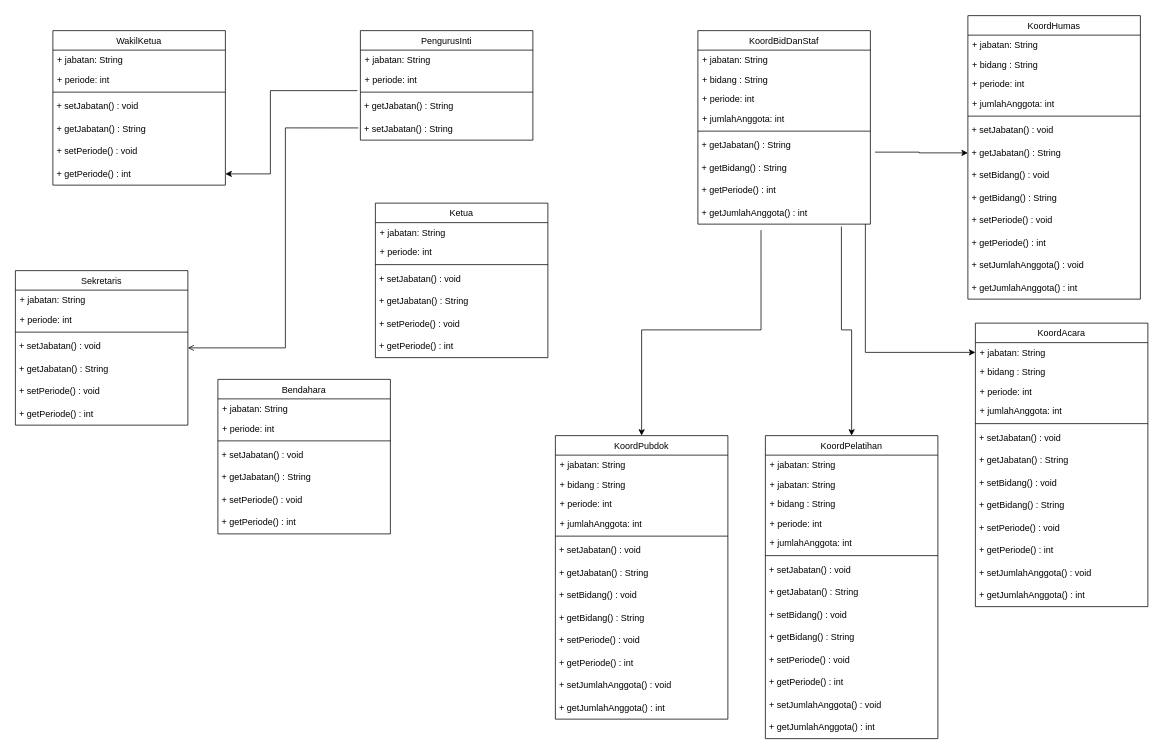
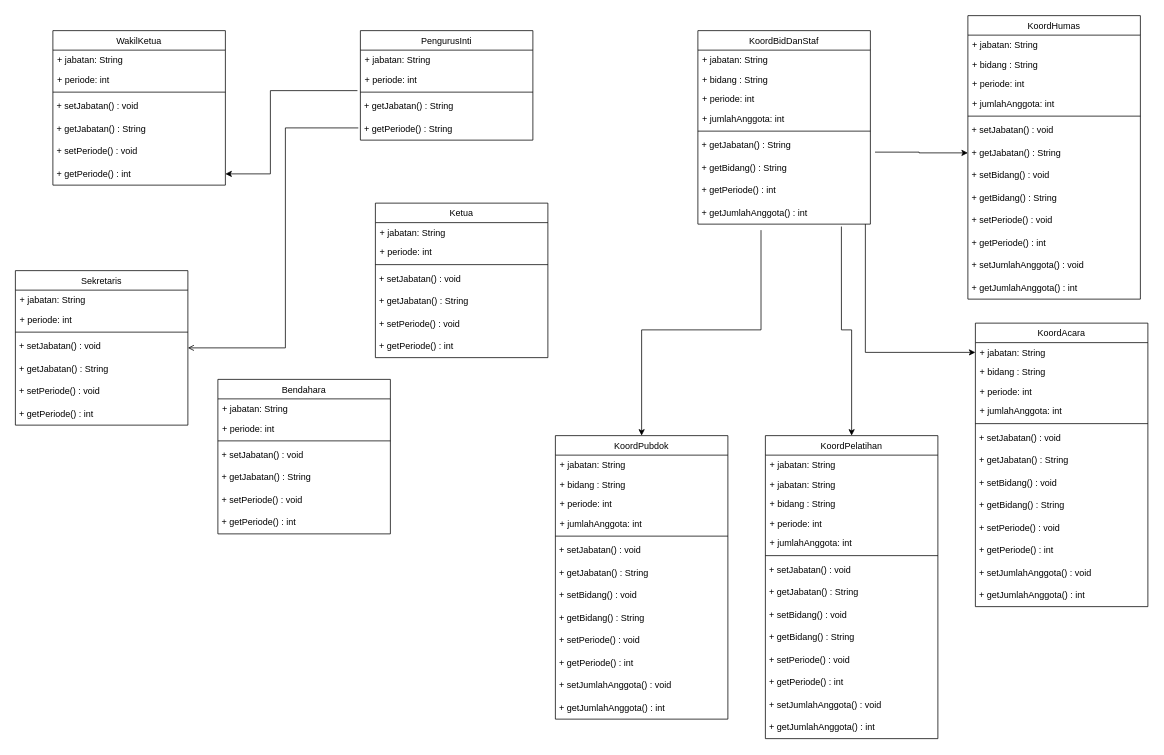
(415, 129) -> (414, 129)
